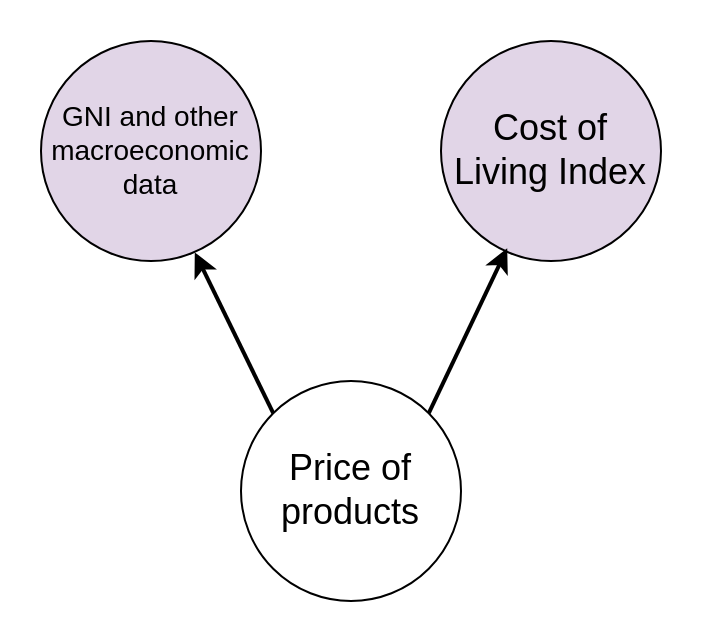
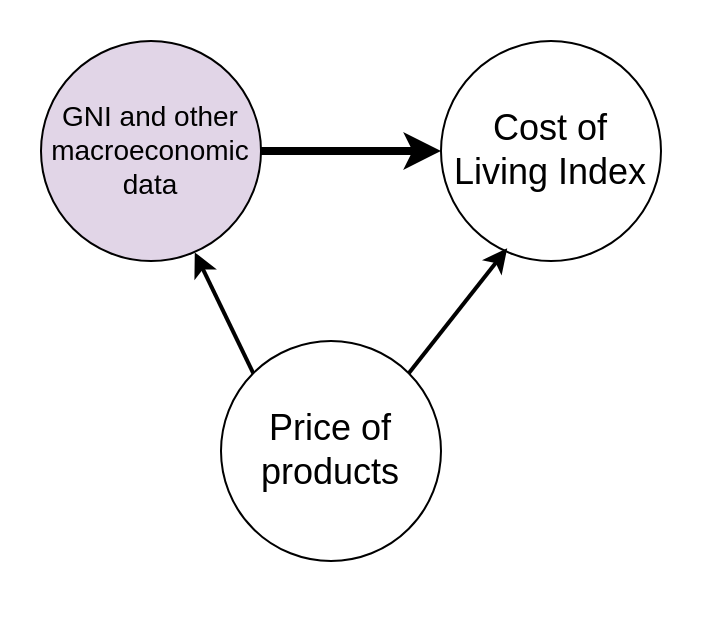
none -> (339, 151)
(551, 151) -> (551, 151)
(351, 491) -> (331, 451)
